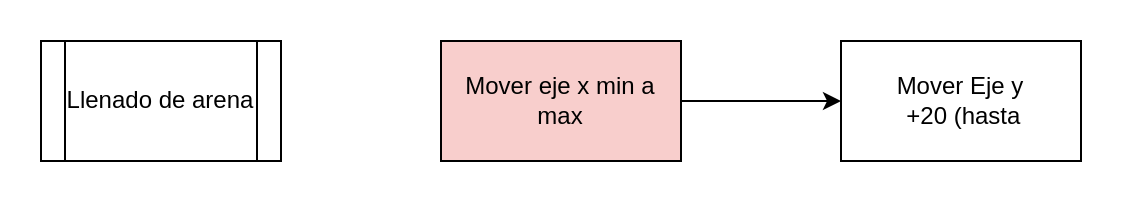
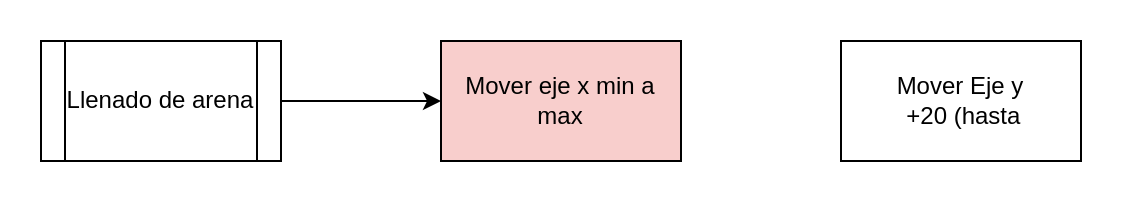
none -> (354, 101)
(754, 101) -> none
